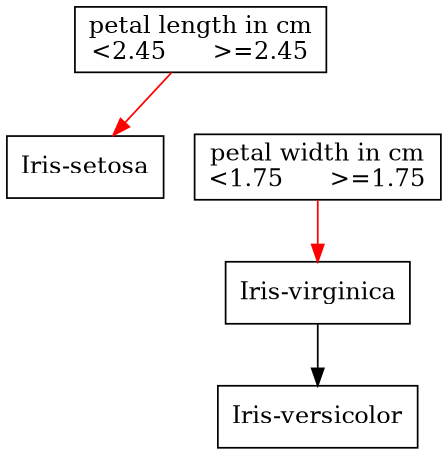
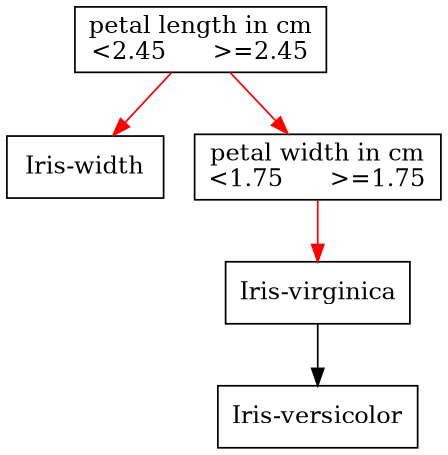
none -> (253, 97)
(85, 167) -> (85, 167)
